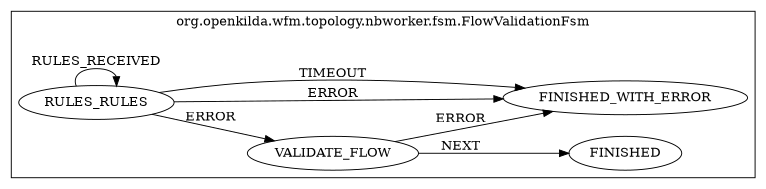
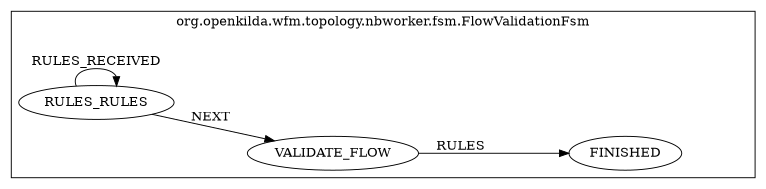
(625, 98) -> none
(211, 117) -> (211, 117)
(461, 146) -> (461, 146)
